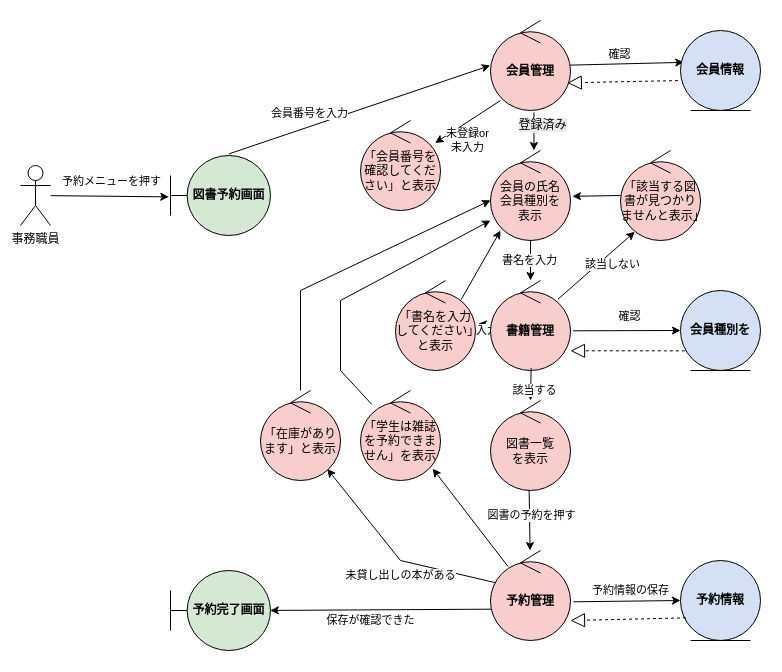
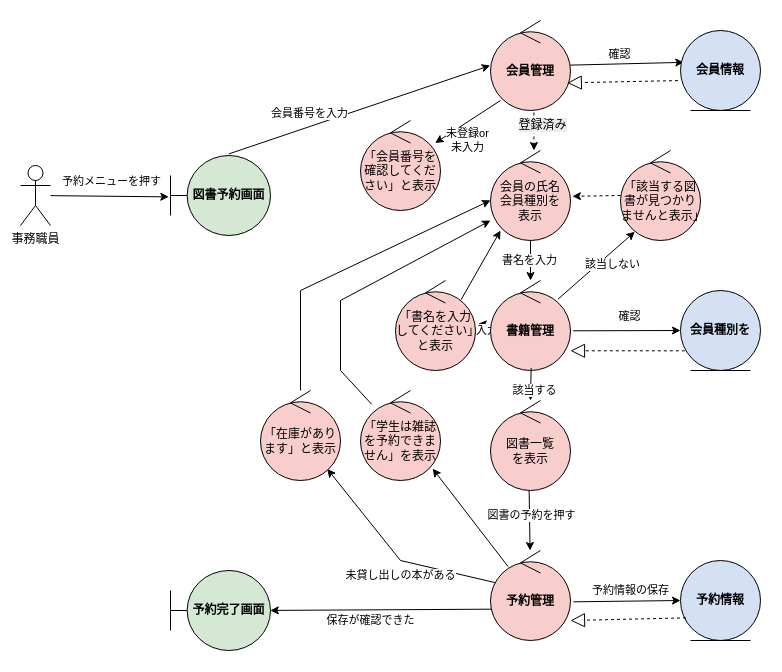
(534, 137) -> (534, 137)
(599, 196) -> (599, 196)
